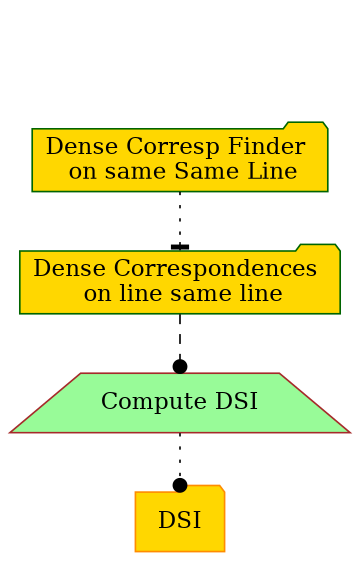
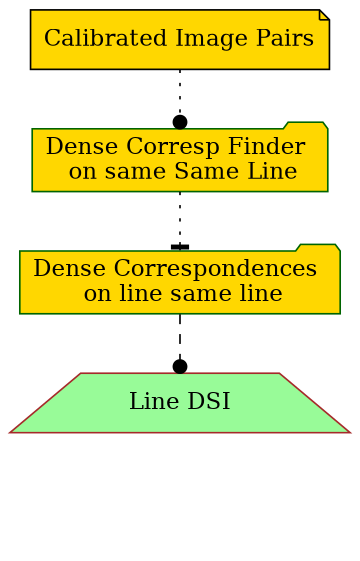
none -> (180, 40)
(180, 403) -> (180, 403)
(180, 522) -> none
